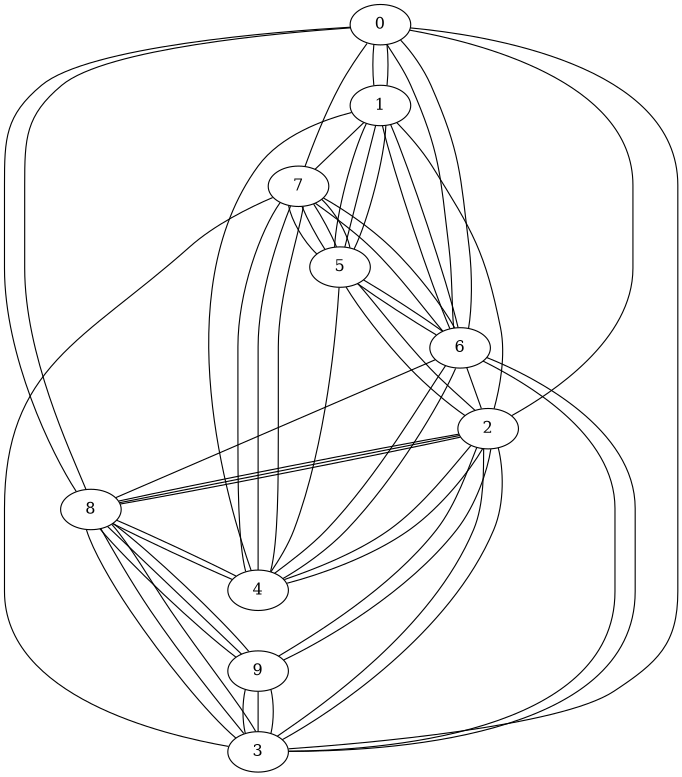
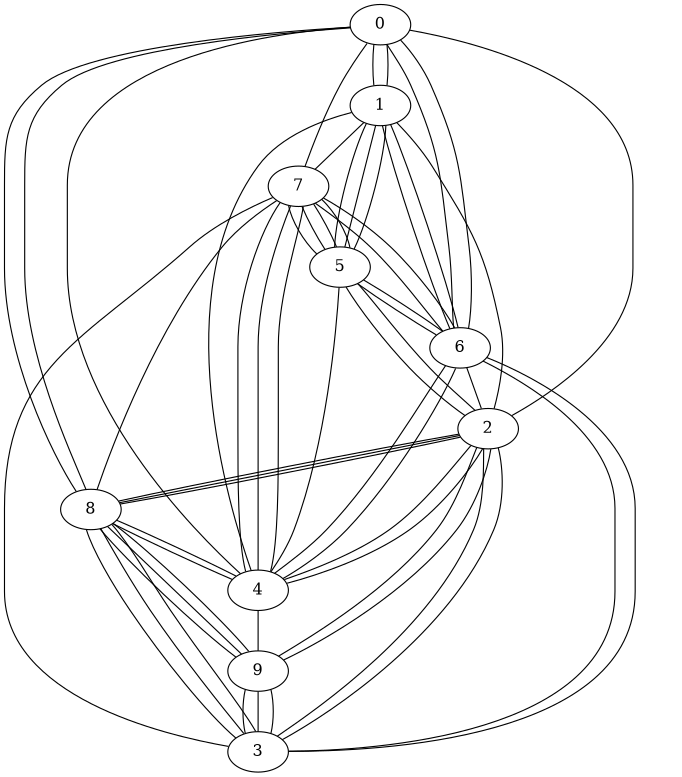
(267, 432) -> (166, 331)
(678, 449) -> (67, 231)
none -> (258, 631)
